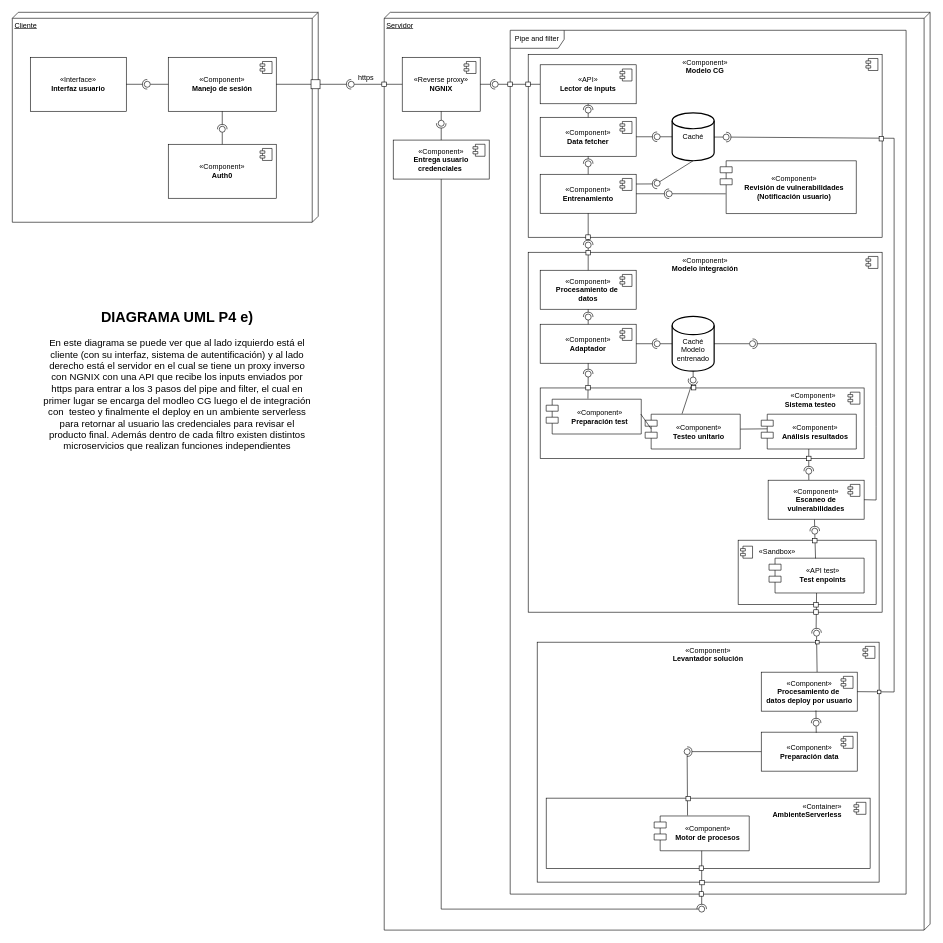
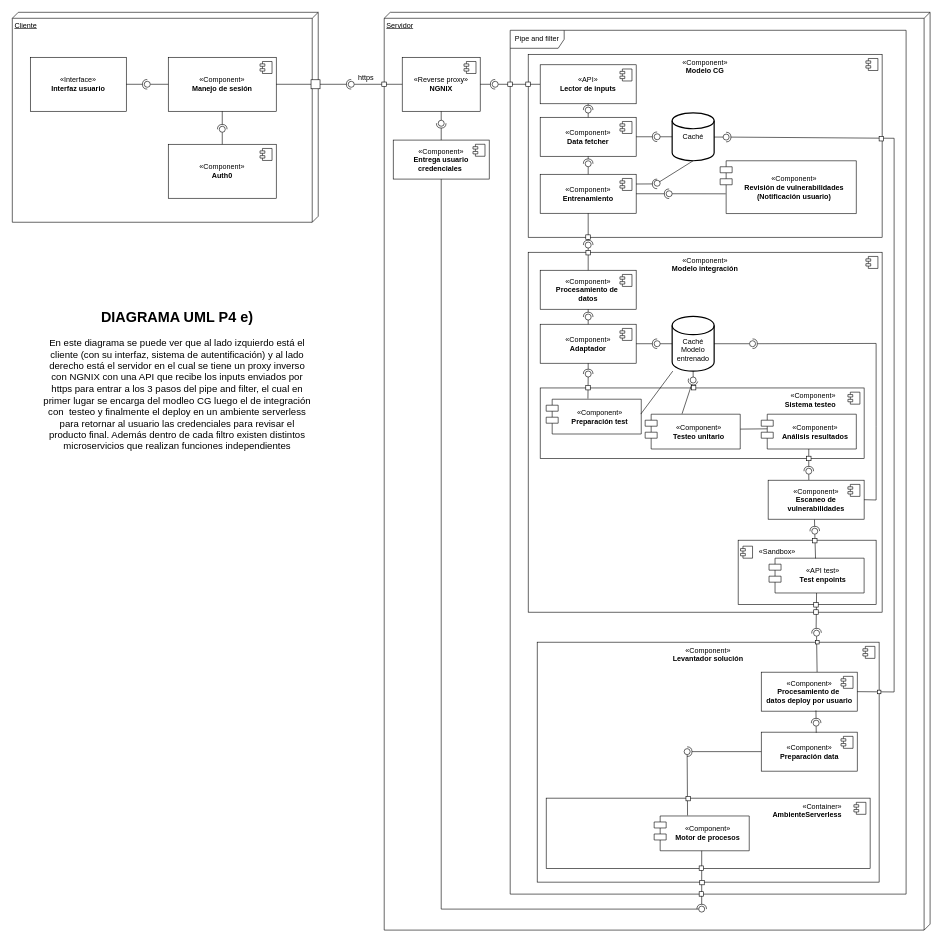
(645, 420) -> (657, 393)
